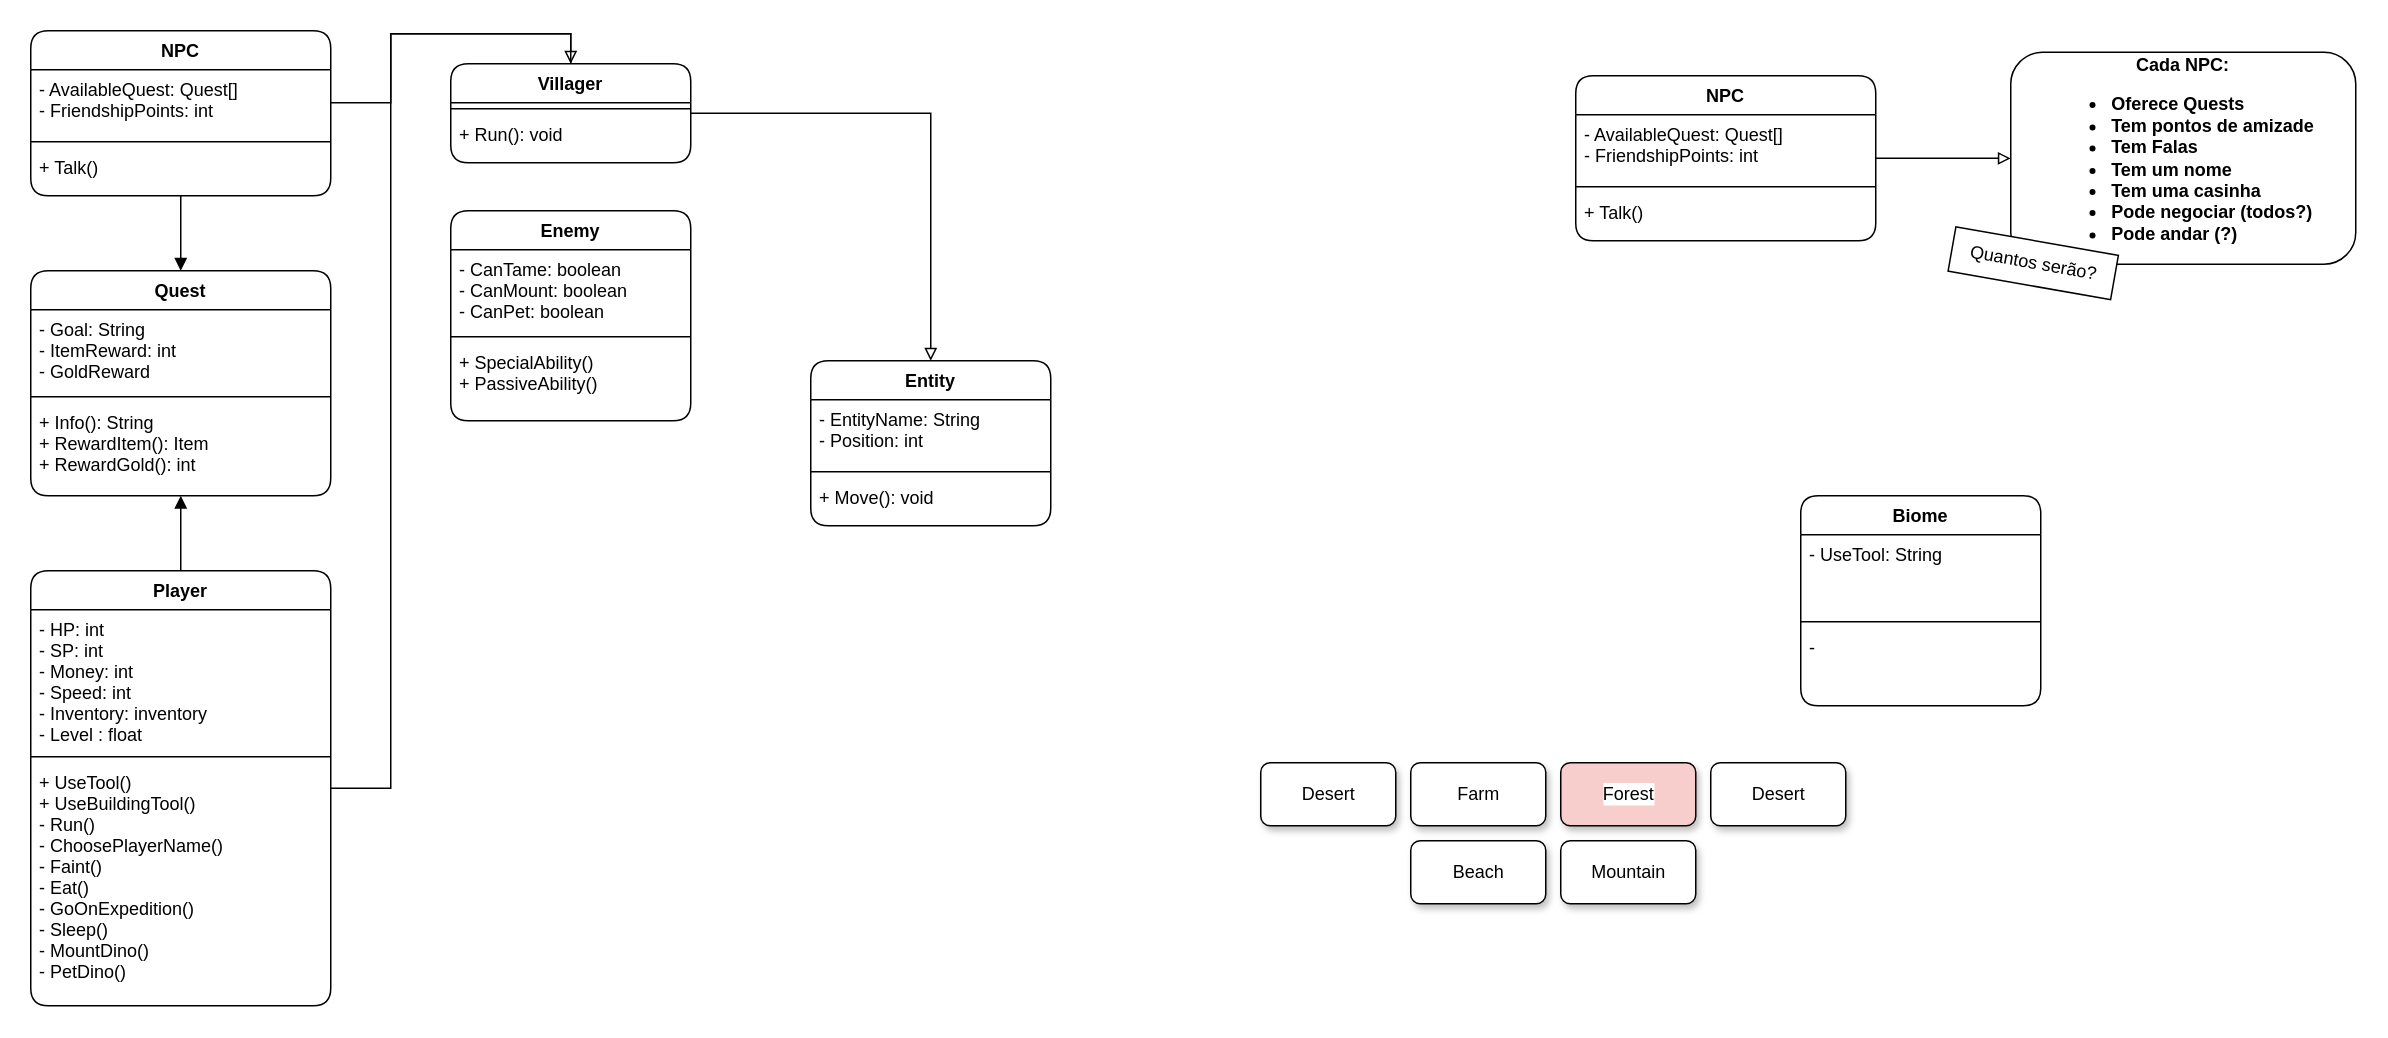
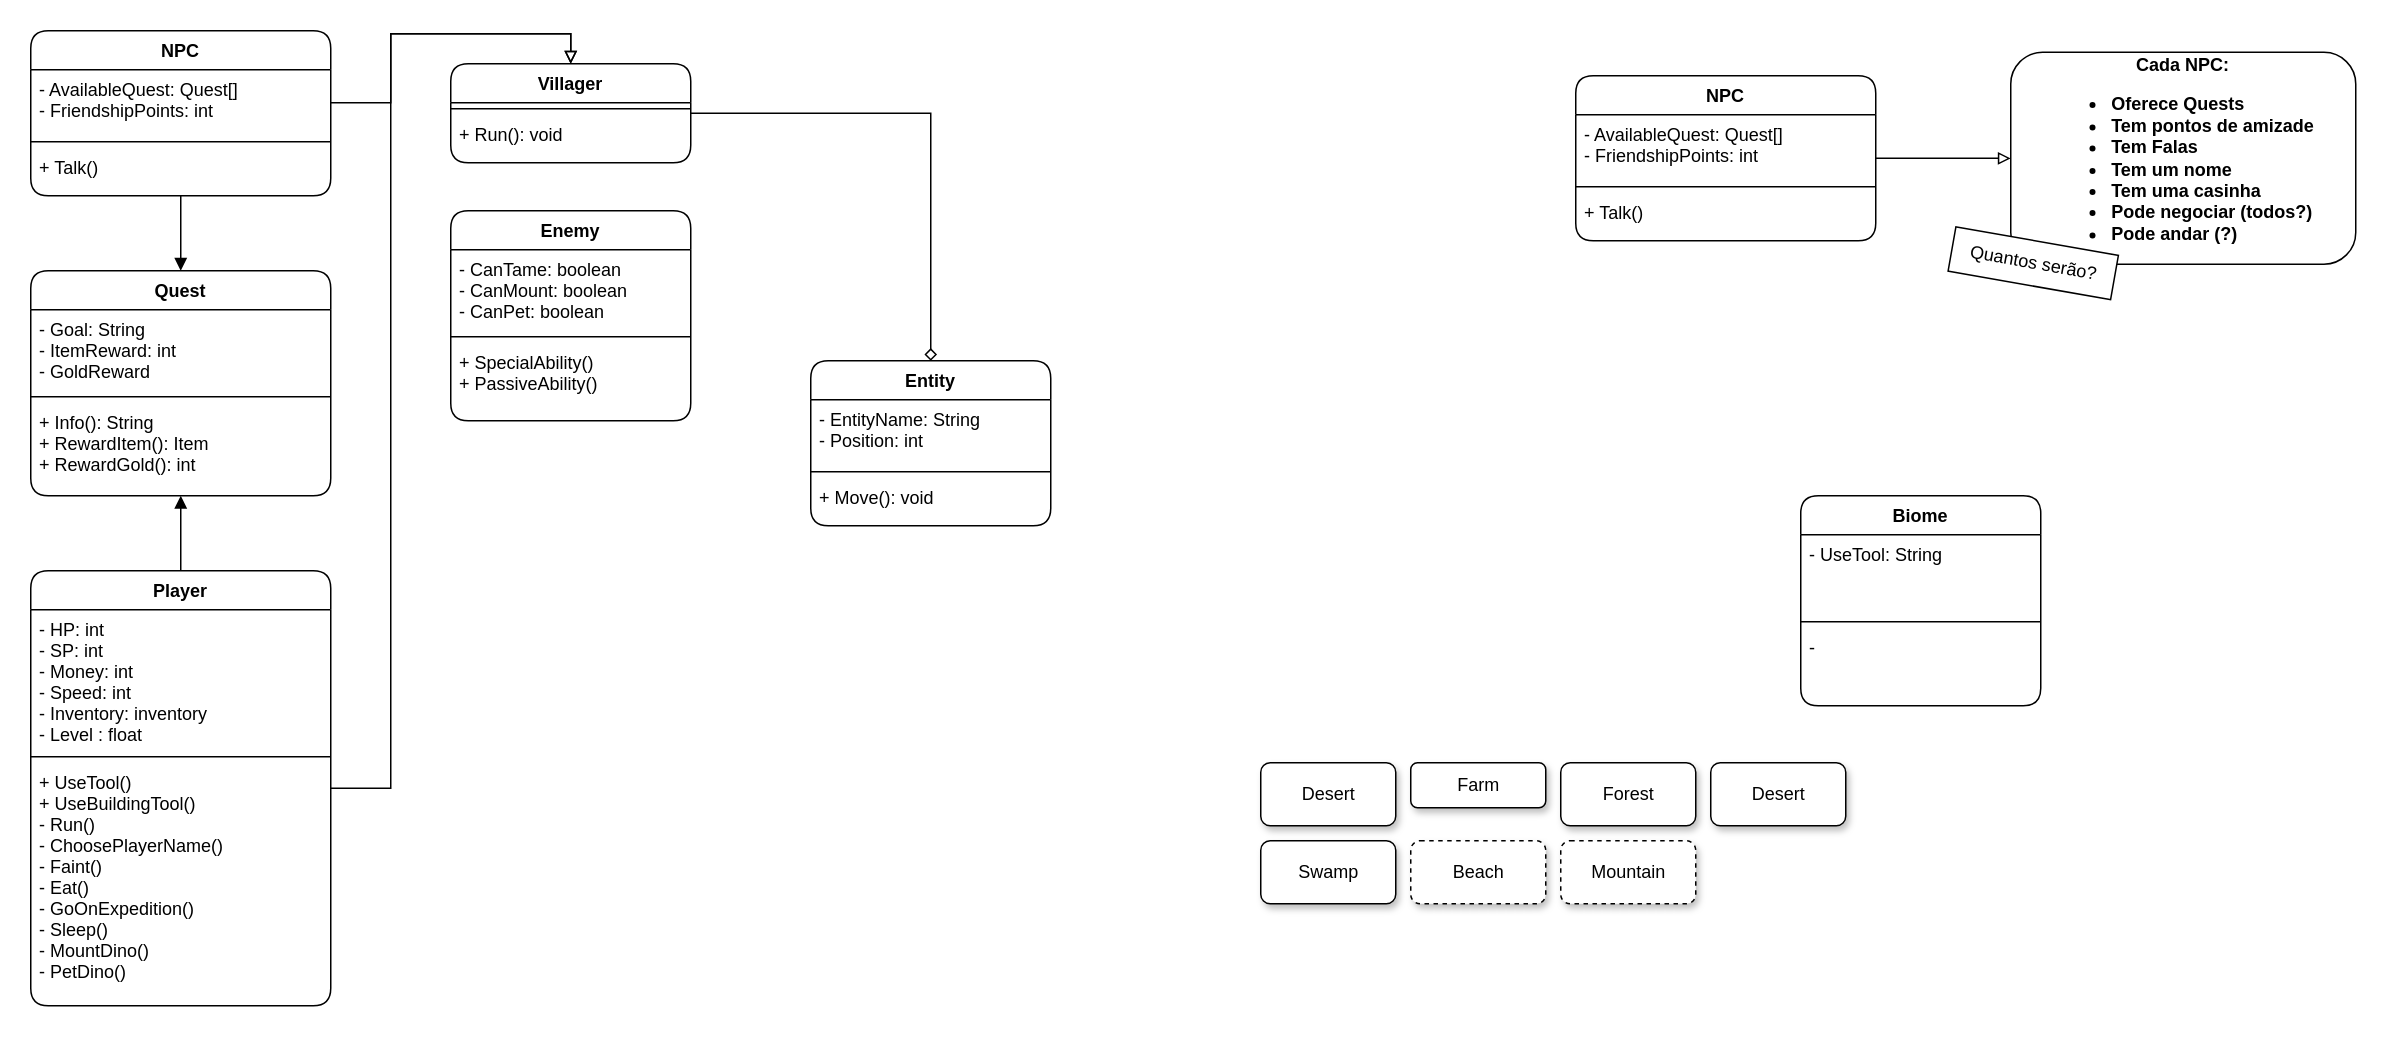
(571, 56) -> (571, 52)
(931, 347) -> (931, 347)
(1478, 794) -> (1478, 785)
(1628, 794) -> (1628, 794)
none -> (1328, 872)
(1478, 872) -> (1478, 872)
(1628, 872) -> (1628, 872)
